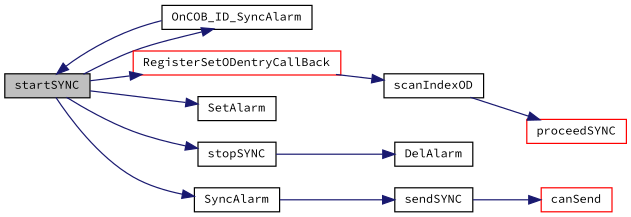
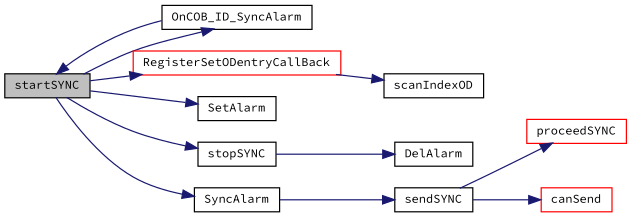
(499, 107) -> (501, 169)
